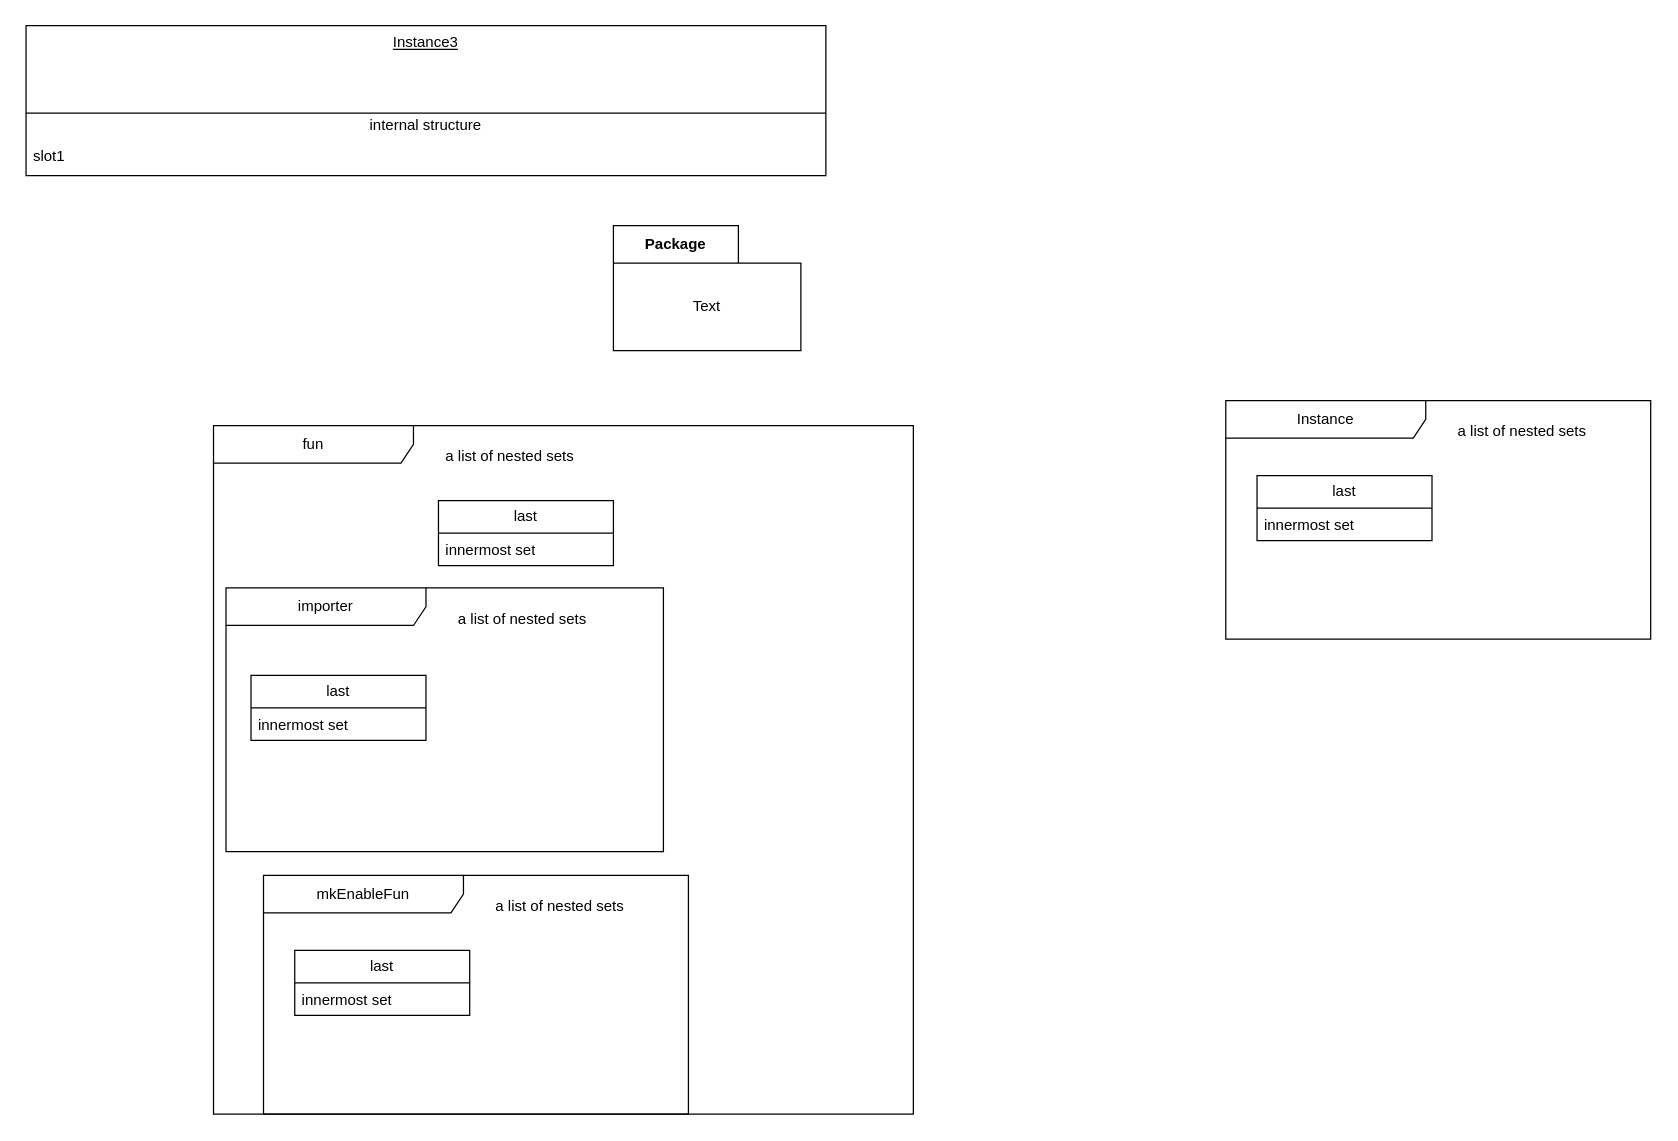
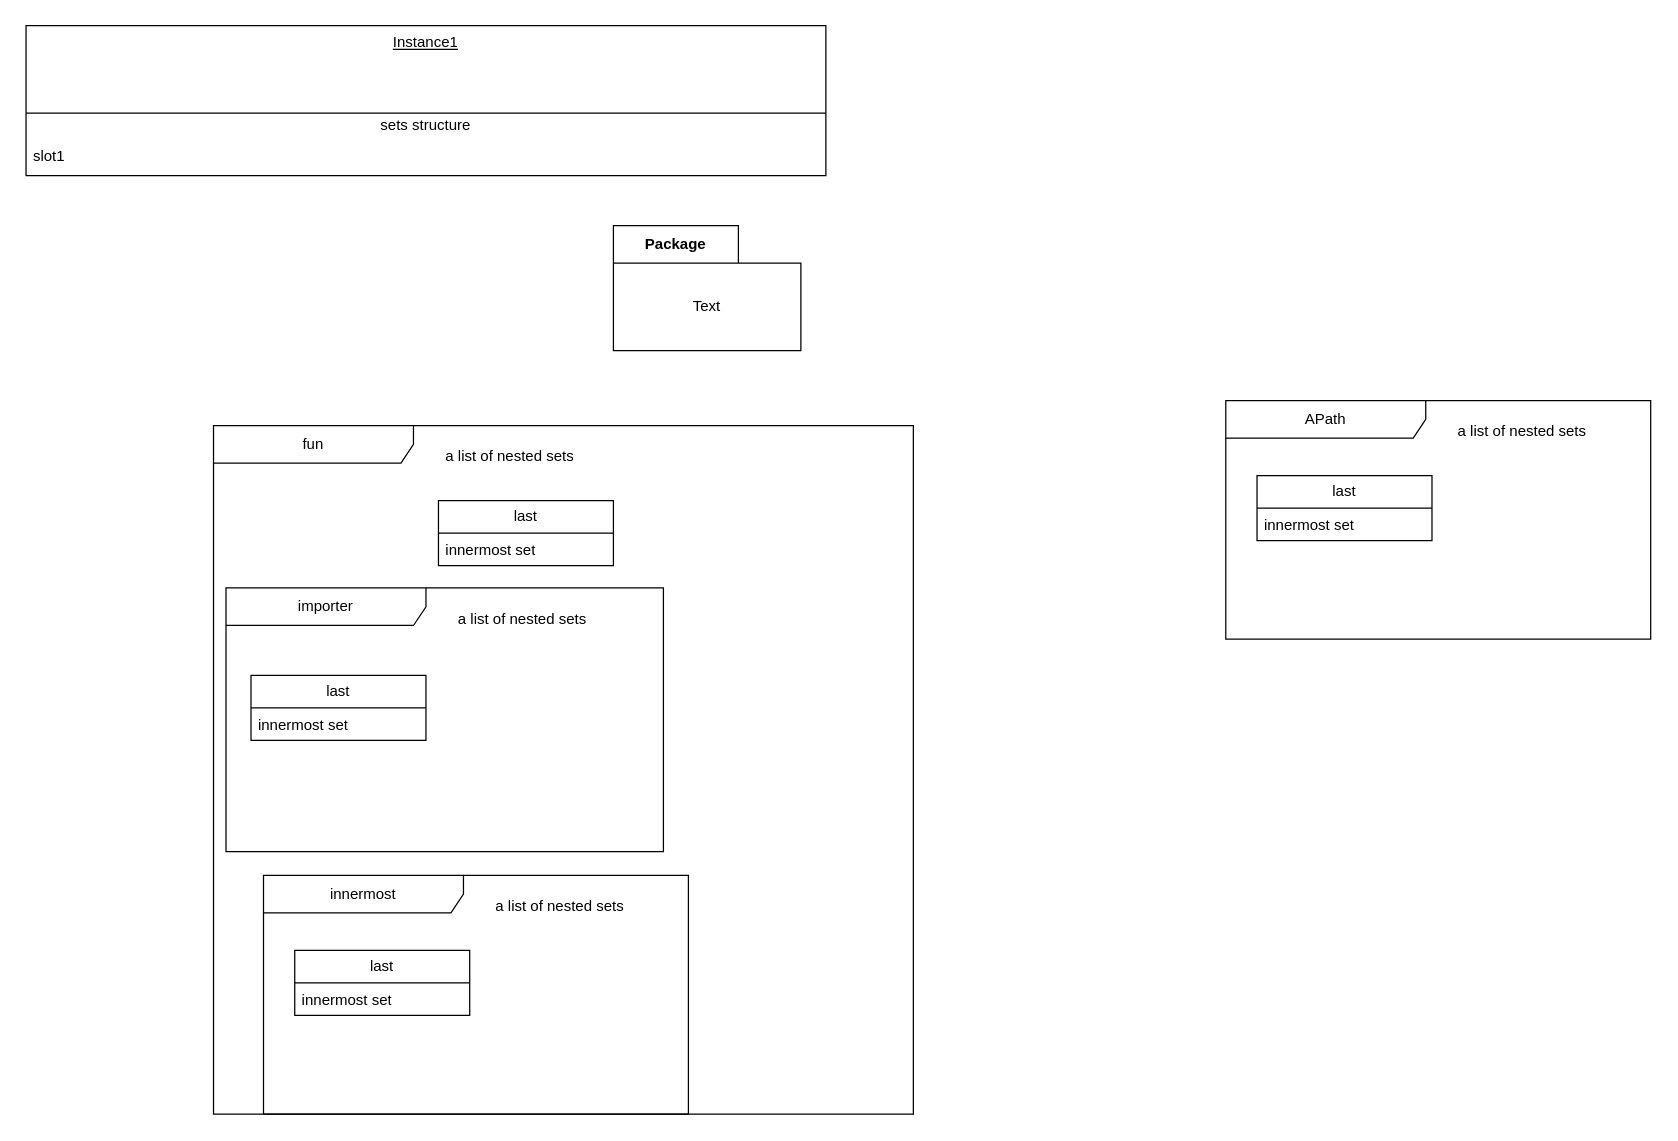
(426, 43) -> (426, 43)
(426, 126) -> (426, 126)
(1326, 419) -> (1326, 419)
(363, 894) -> (363, 894)
